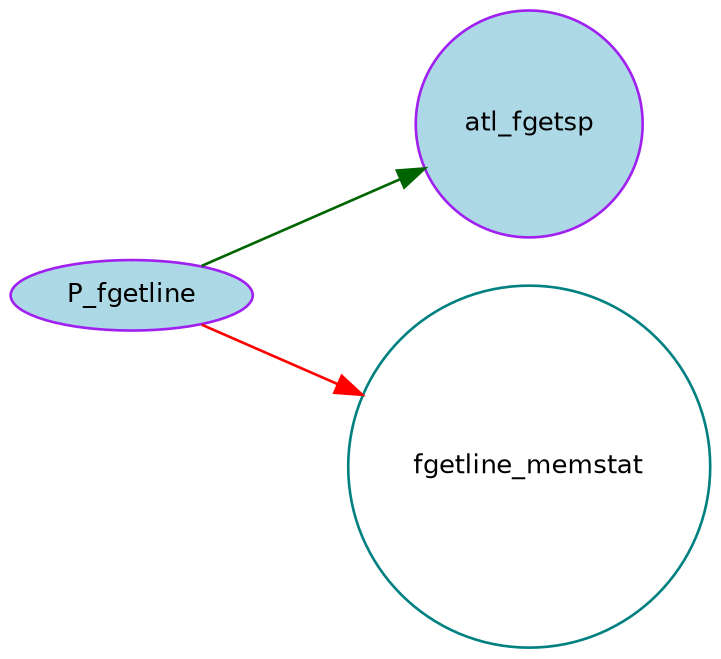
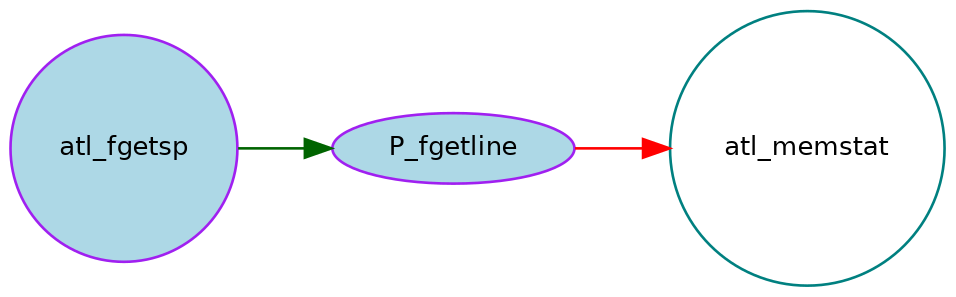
(301, 223) -> (271, 148)
(529, 467) -> (807, 148)
